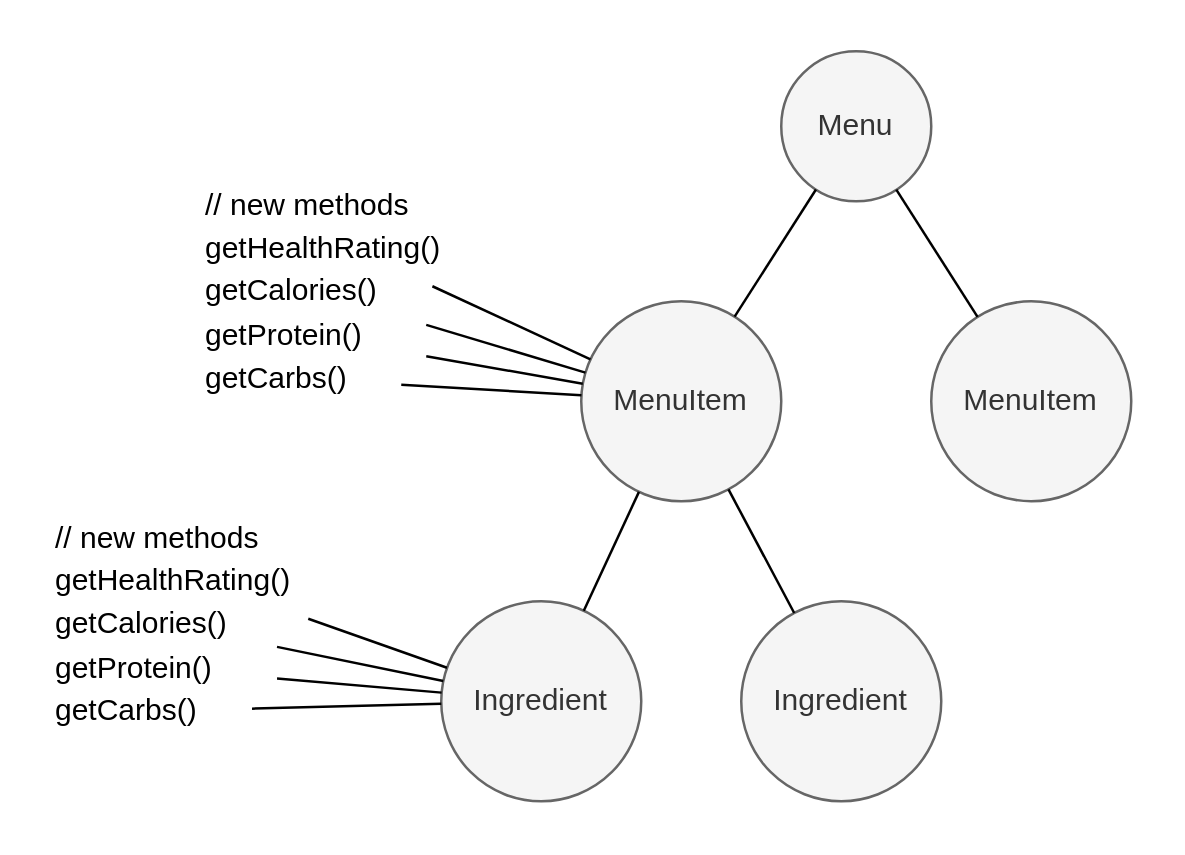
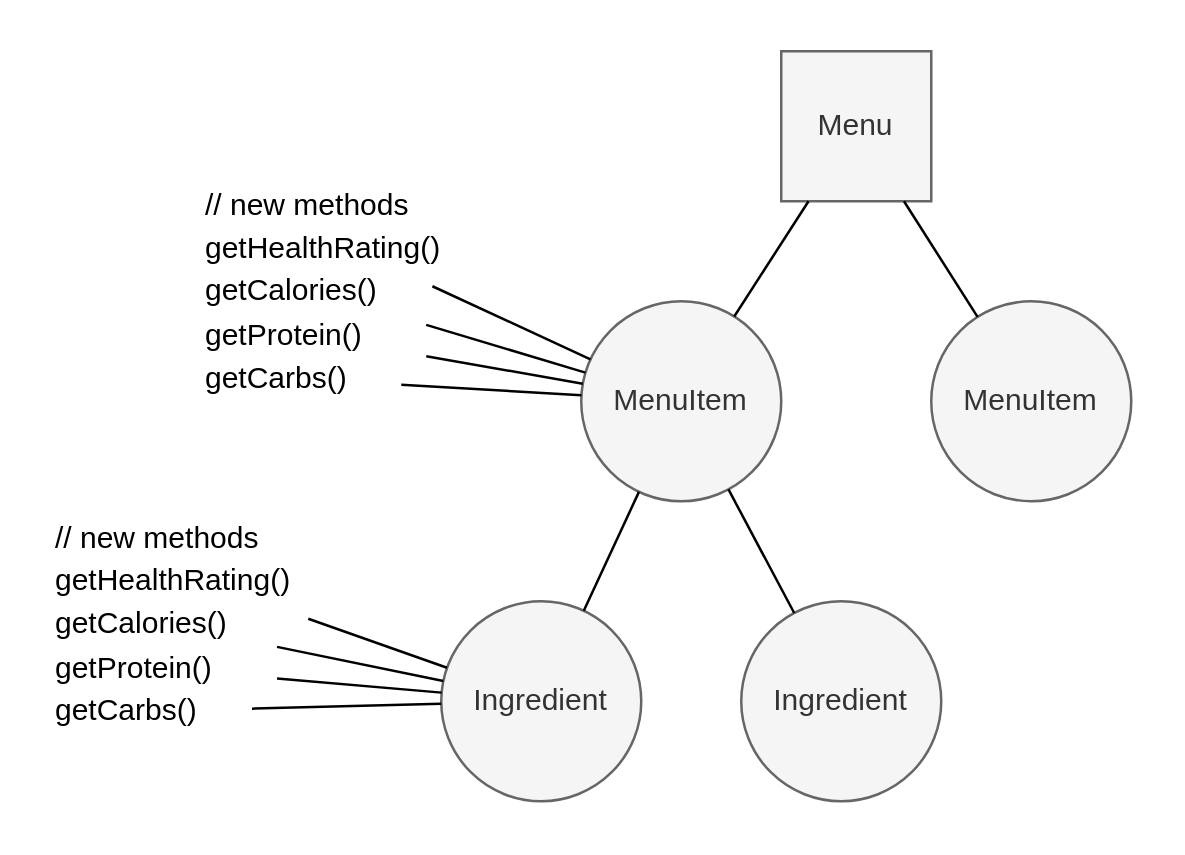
(856, 126) -> (856, 126)
